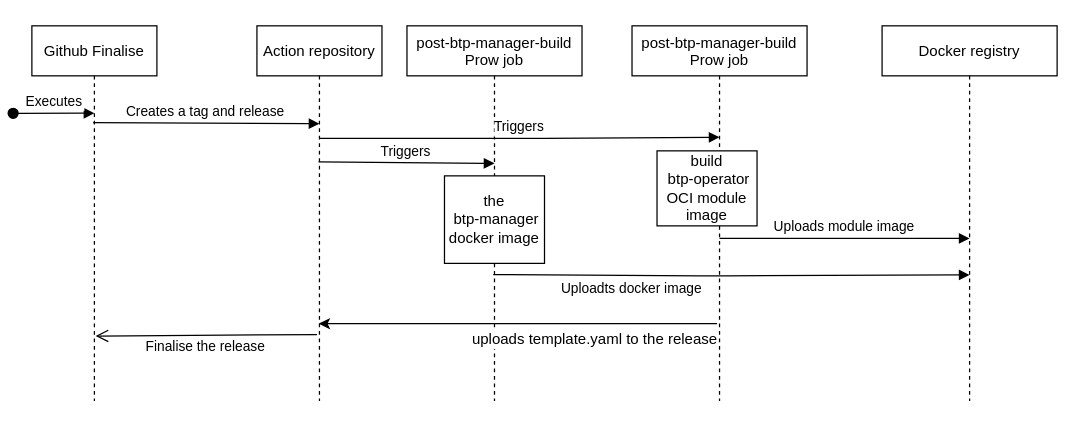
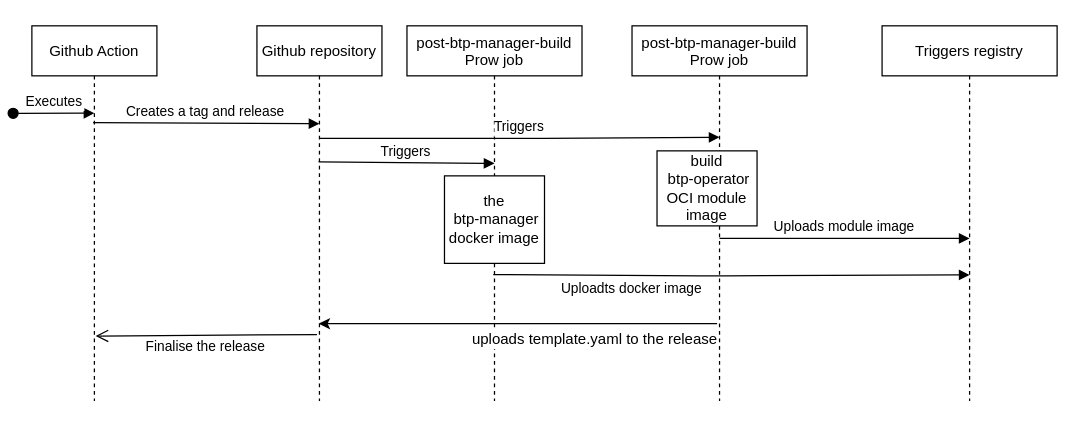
(94, 51) -> (94, 51)
(319, 51) -> (319, 51)
(969, 51) -> (969, 51)
